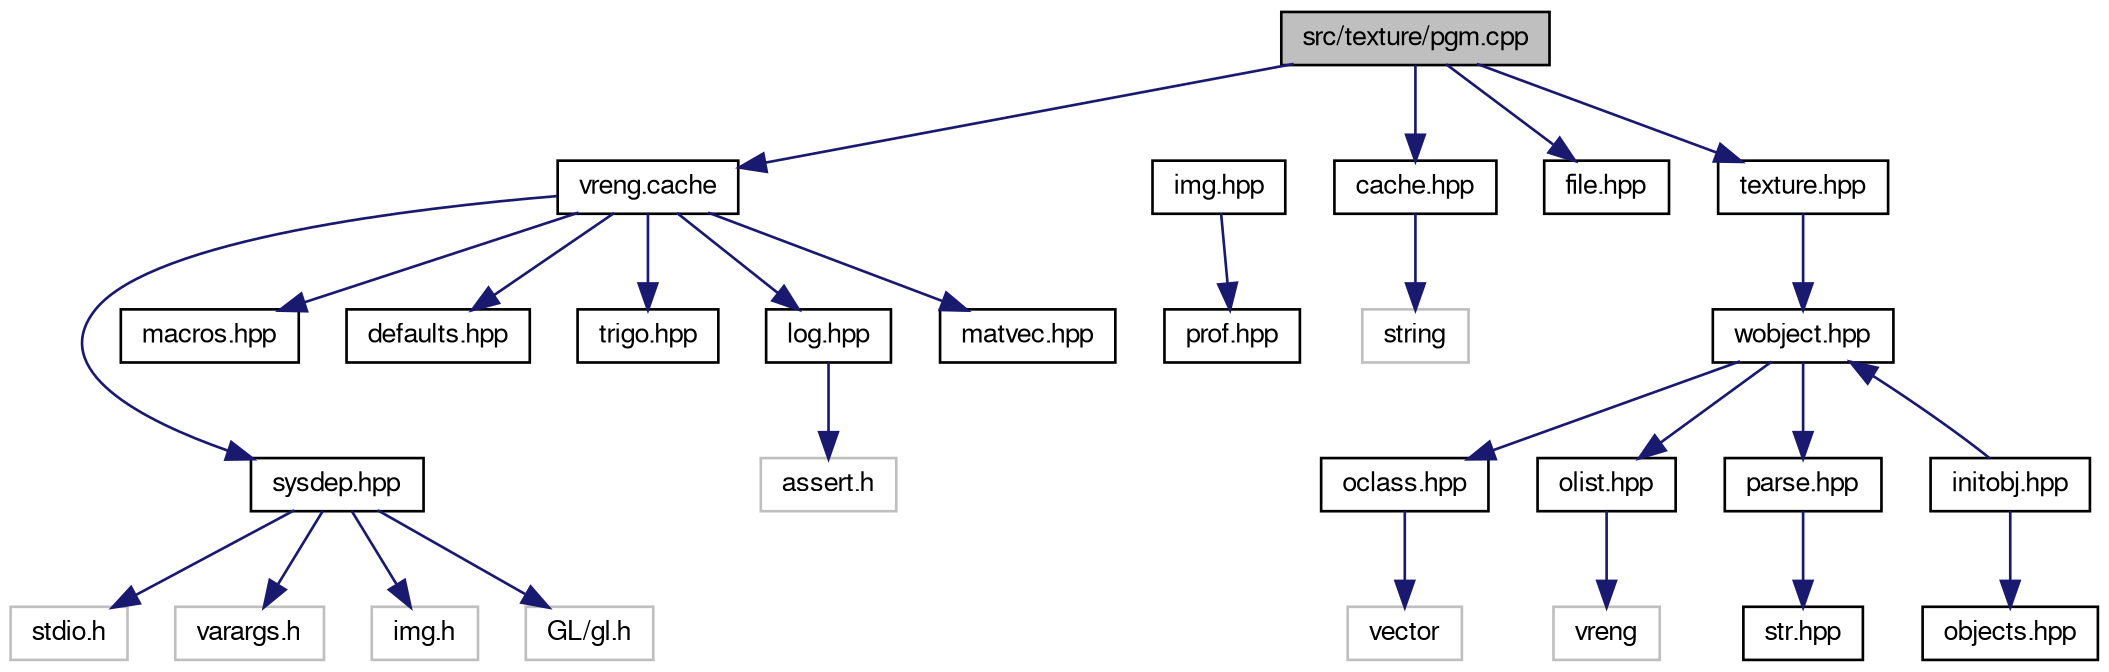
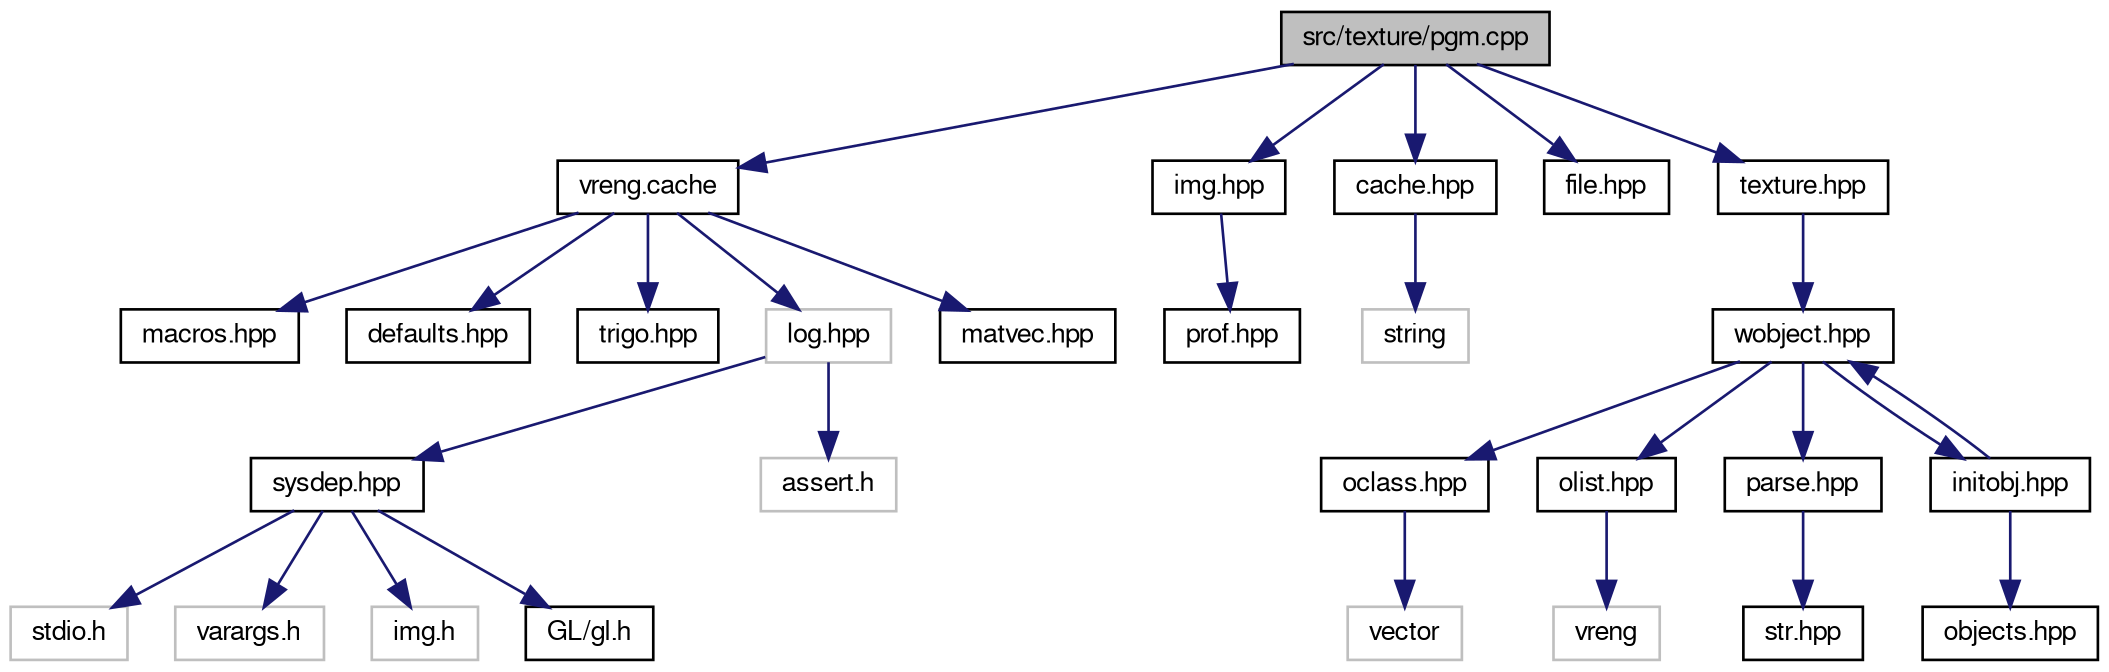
none -> (1328, 105)
(208, 252) -> (603, 404)
(829, 336) -> (829, 336)
none -> (1881, 405)
(590, 633) -> (590, 633)
